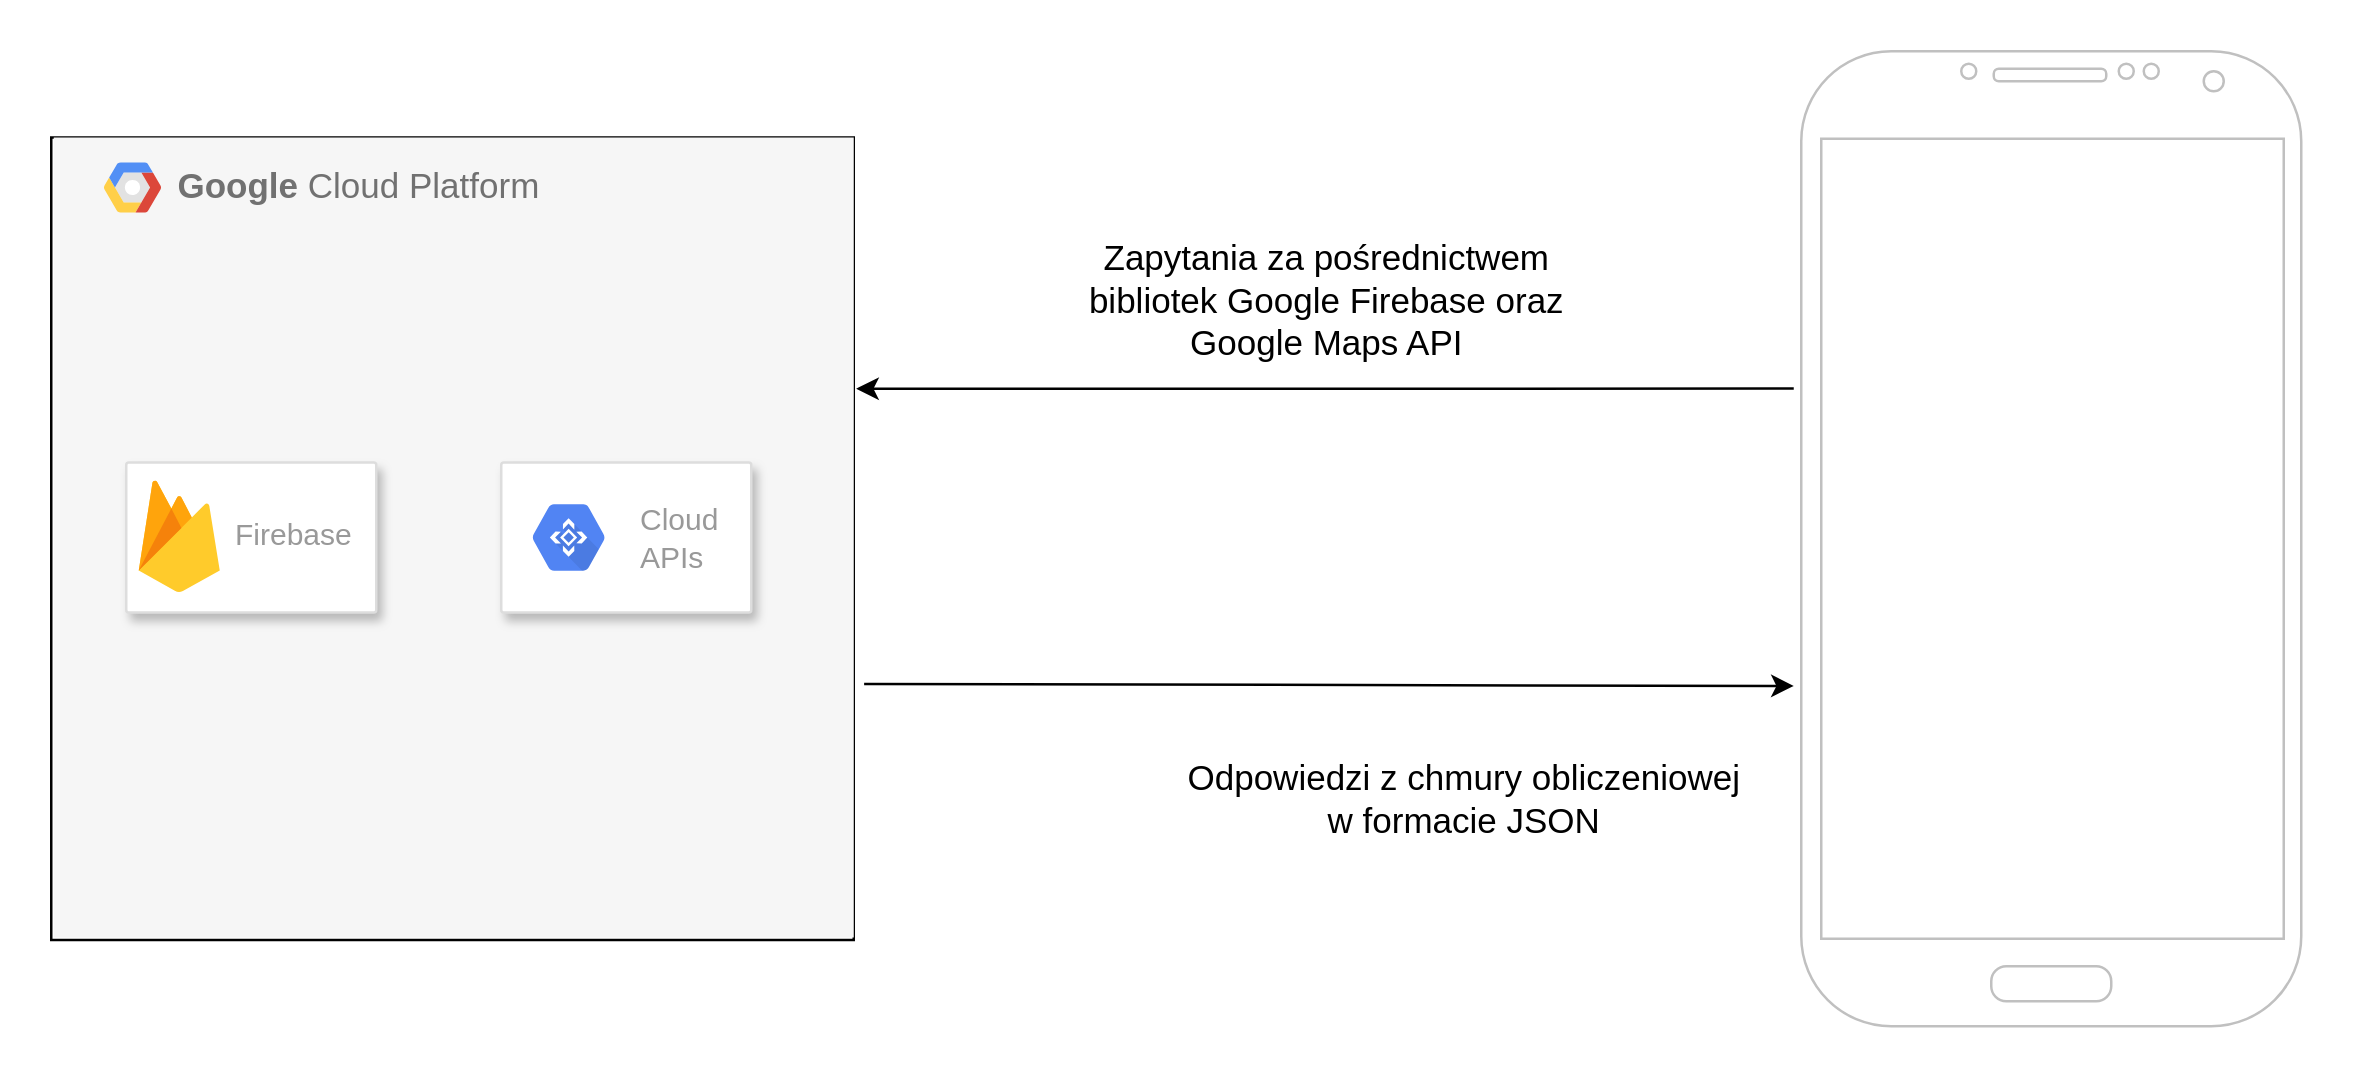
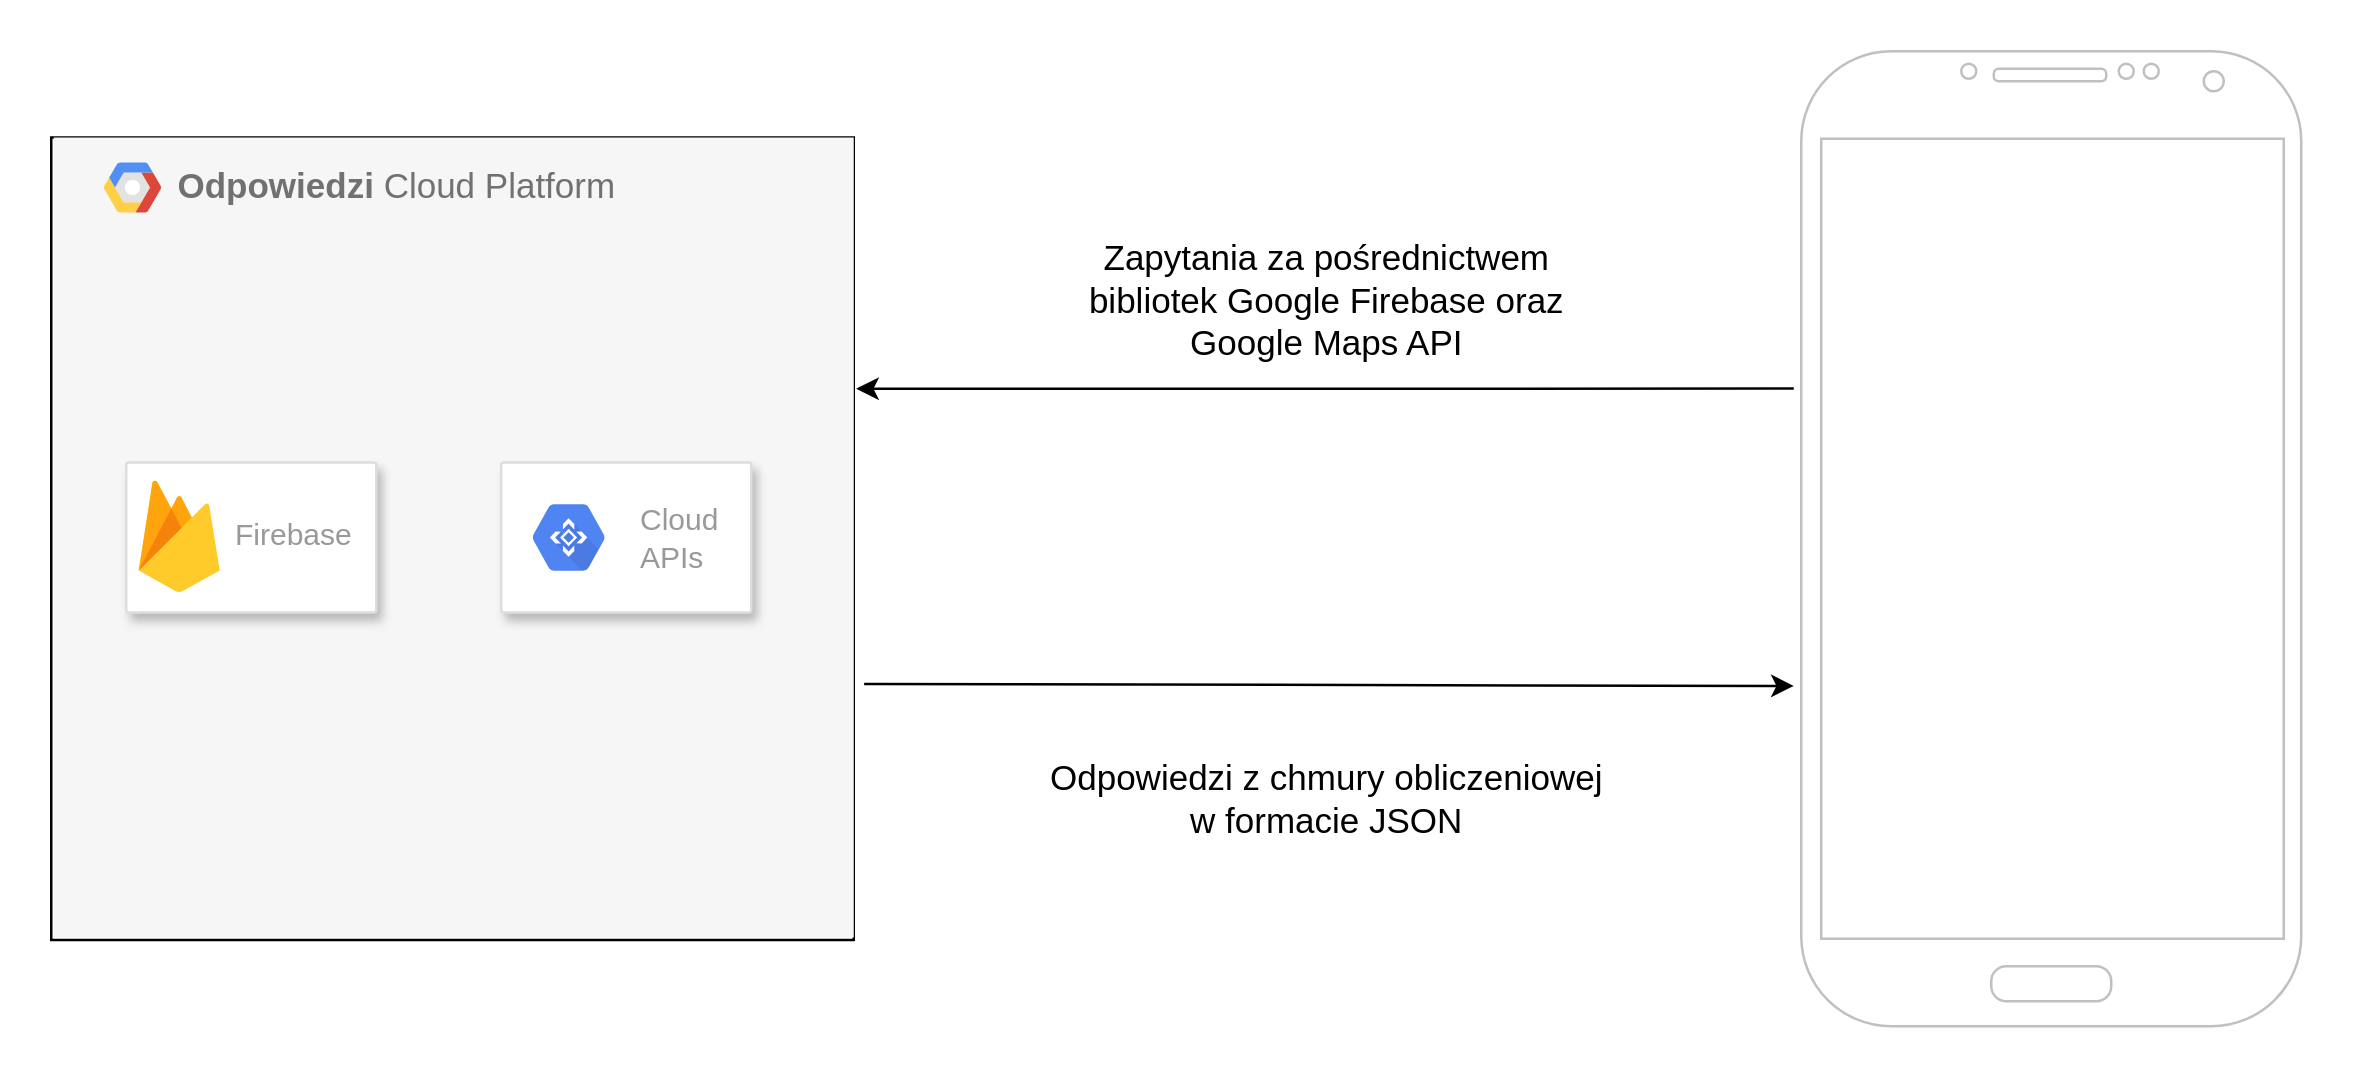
(362, 187) -> (396, 187)
(1464, 799) -> (1326, 799)
